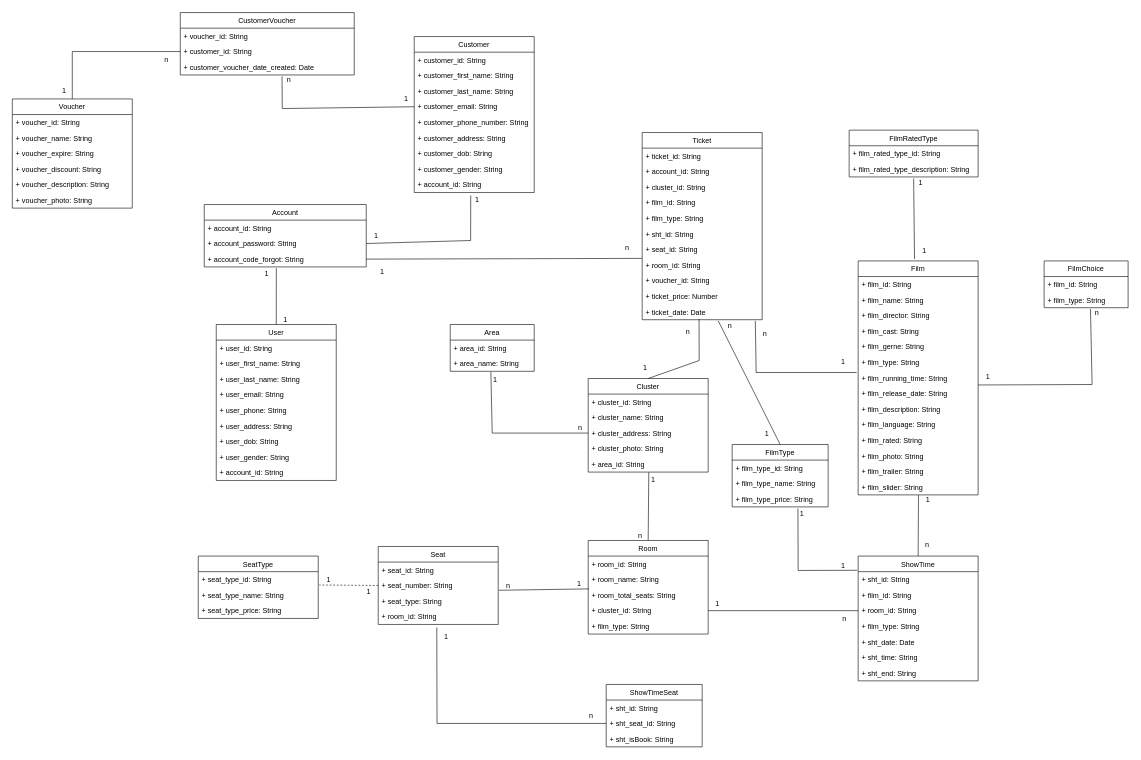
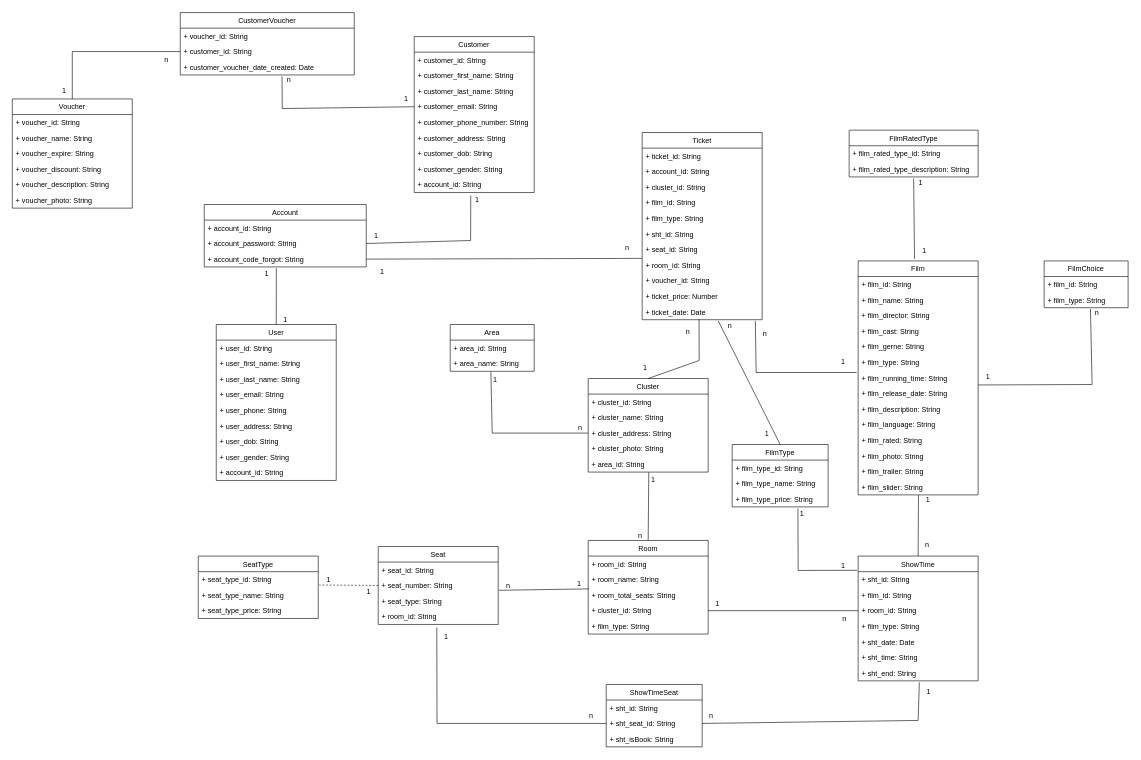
none -> (829, 722)
